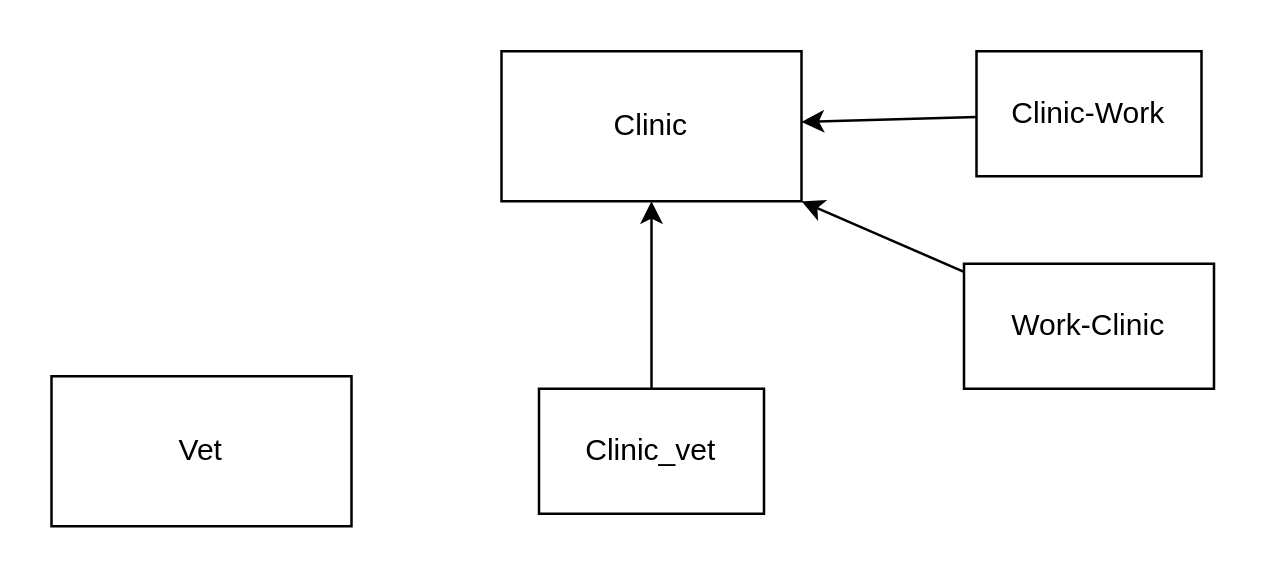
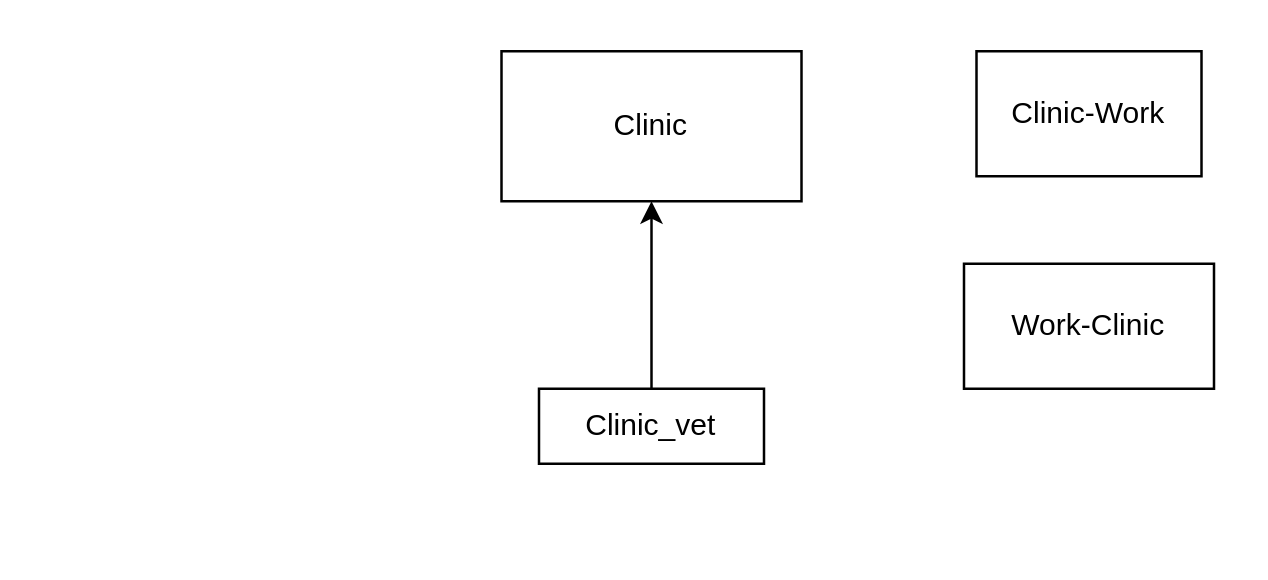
(897, 119) -> none
(890, 240) -> none
(201, 451) -> none
(651, 451) -> (651, 426)
